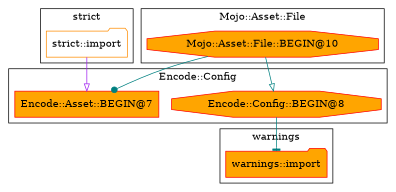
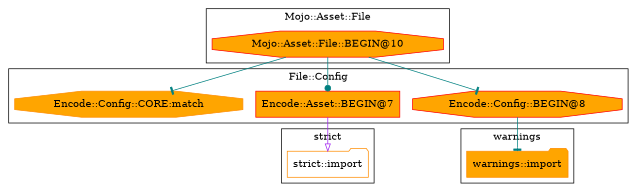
(87, 73) -> (328, 133)
(269, 73) -> (422, 73)
(198, 77) -> (318, 77)
none -> (129, 104)
(276, 164) -> (517, 164)
